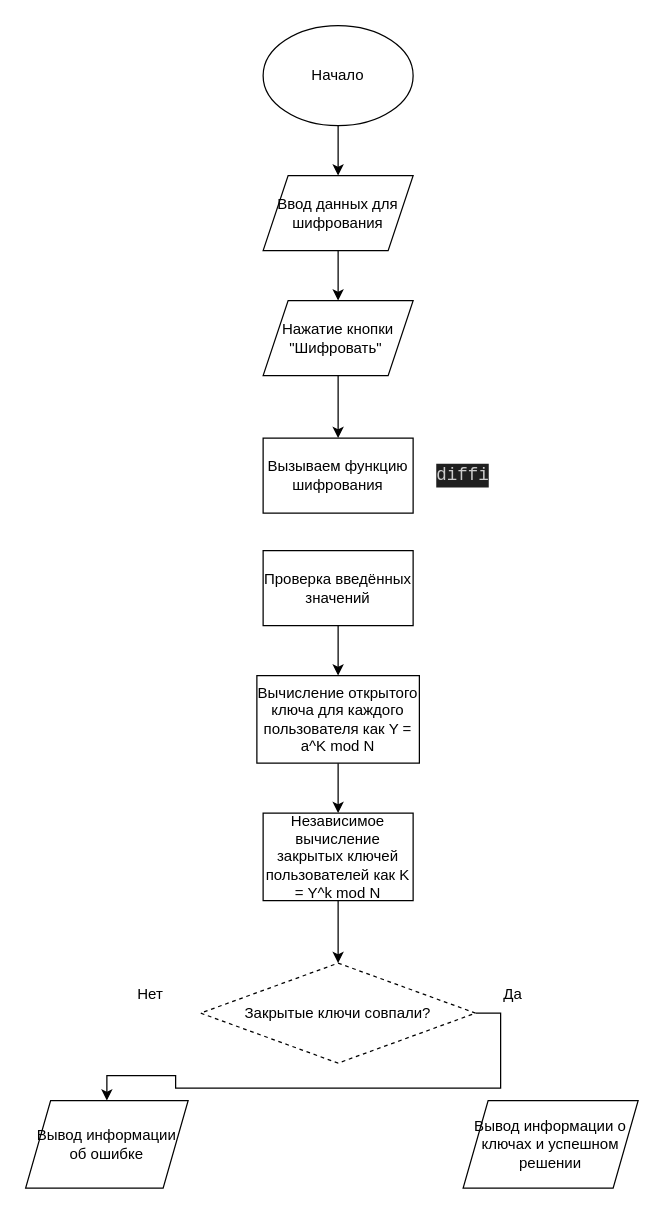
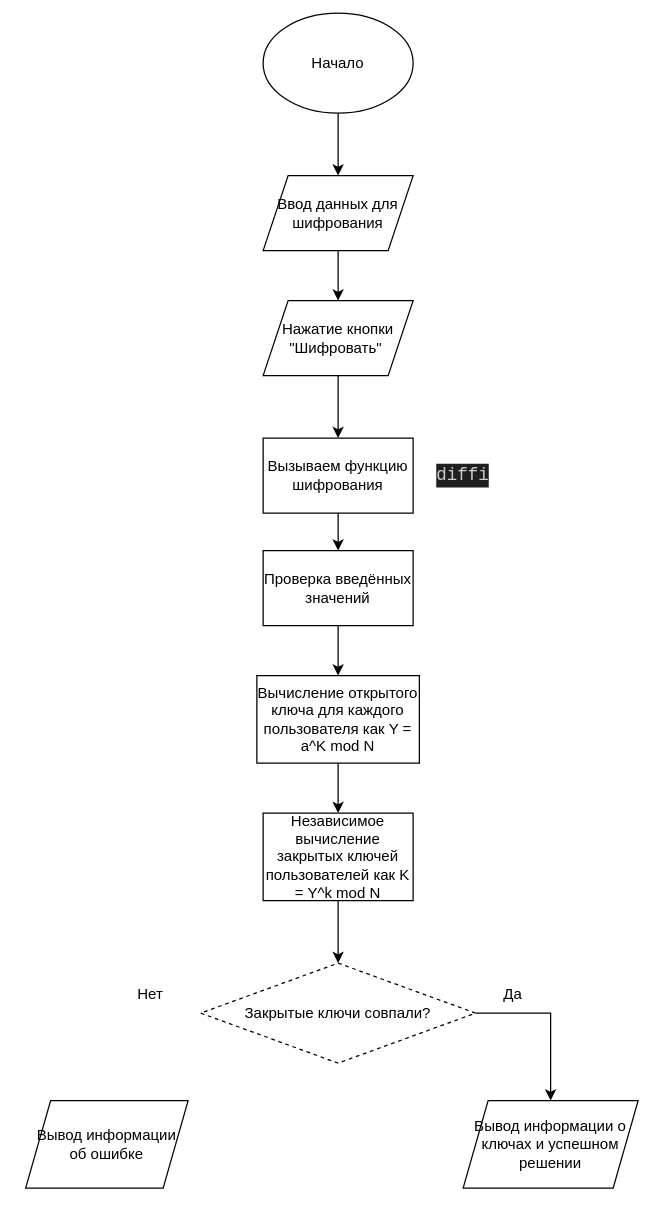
(338, 76) -> (338, 63)
none -> (338, 536)
(329, 1088) -> (551, 1026)
